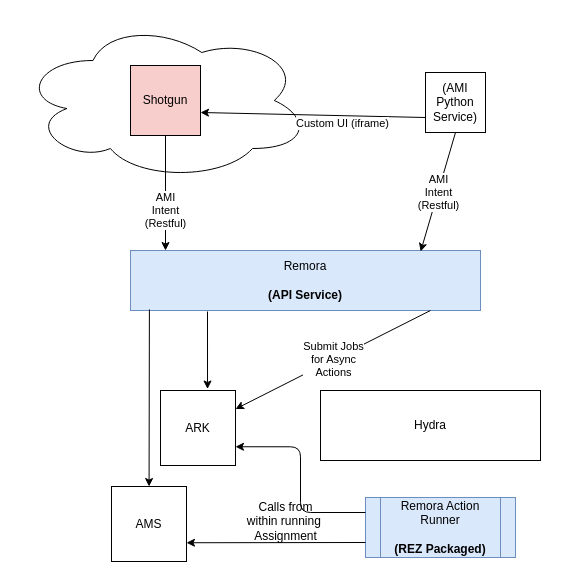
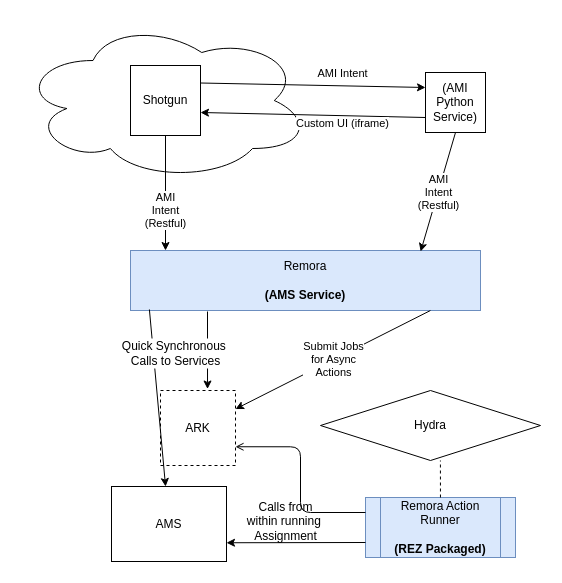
none -> (310, 85)
(166, 101) -> (166, 101)
(306, 281) -> (306, 281)
none -> (176, 354)
(431, 426) -> (431, 426)
(198, 428) -> (198, 428)
(244, 447) -> (242, 447)
none -> (440, 480)
(149, 524) -> (169, 524)
